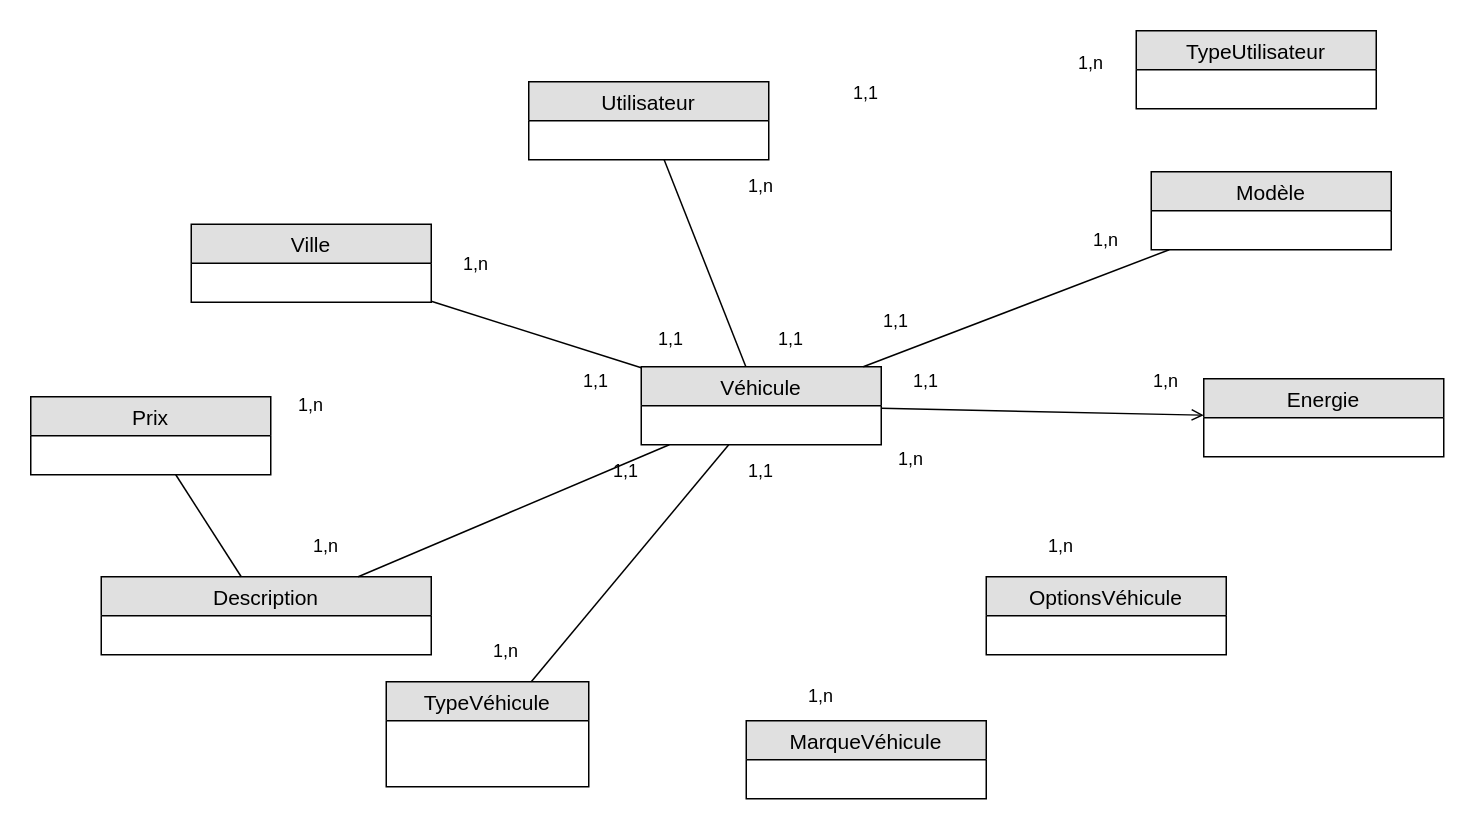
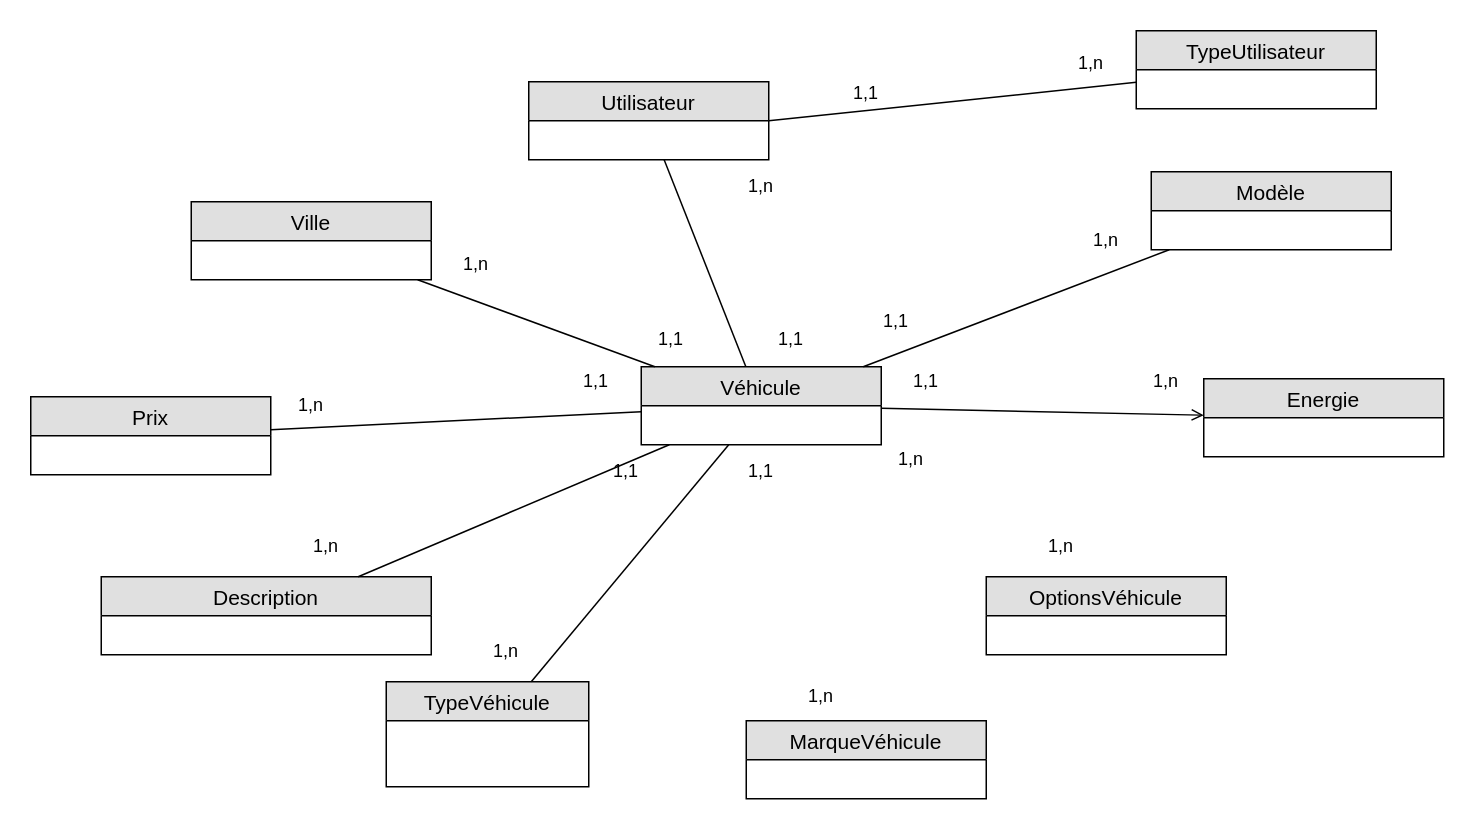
none -> (952, 102)
(311, 263) -> (311, 241)
(208, 525) -> (456, 421)
